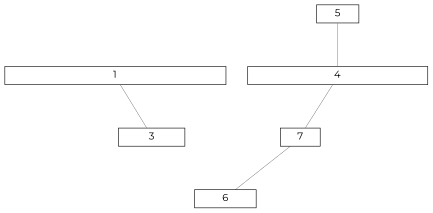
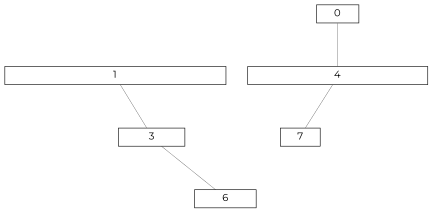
(338, 14) -> (338, 14)
(263, 168) -> (189, 168)
